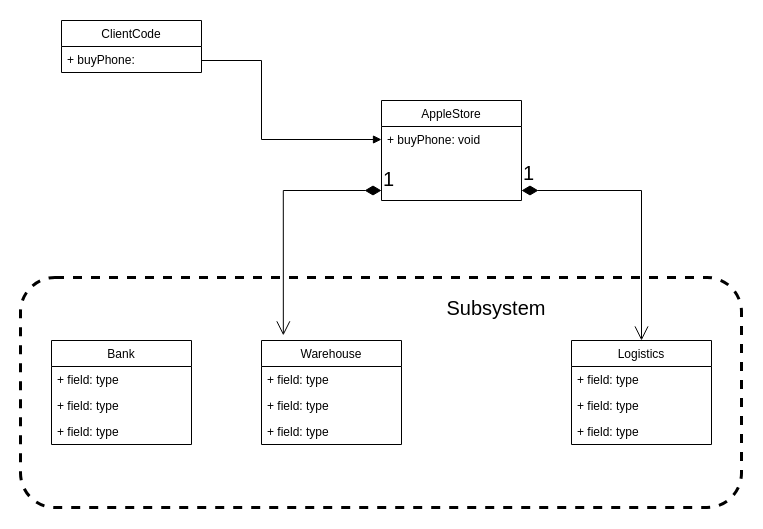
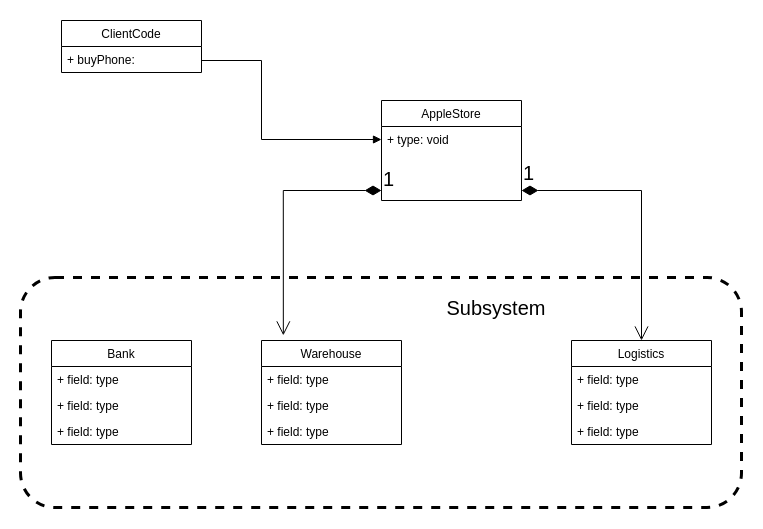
(435, 140) -> (421, 140)
